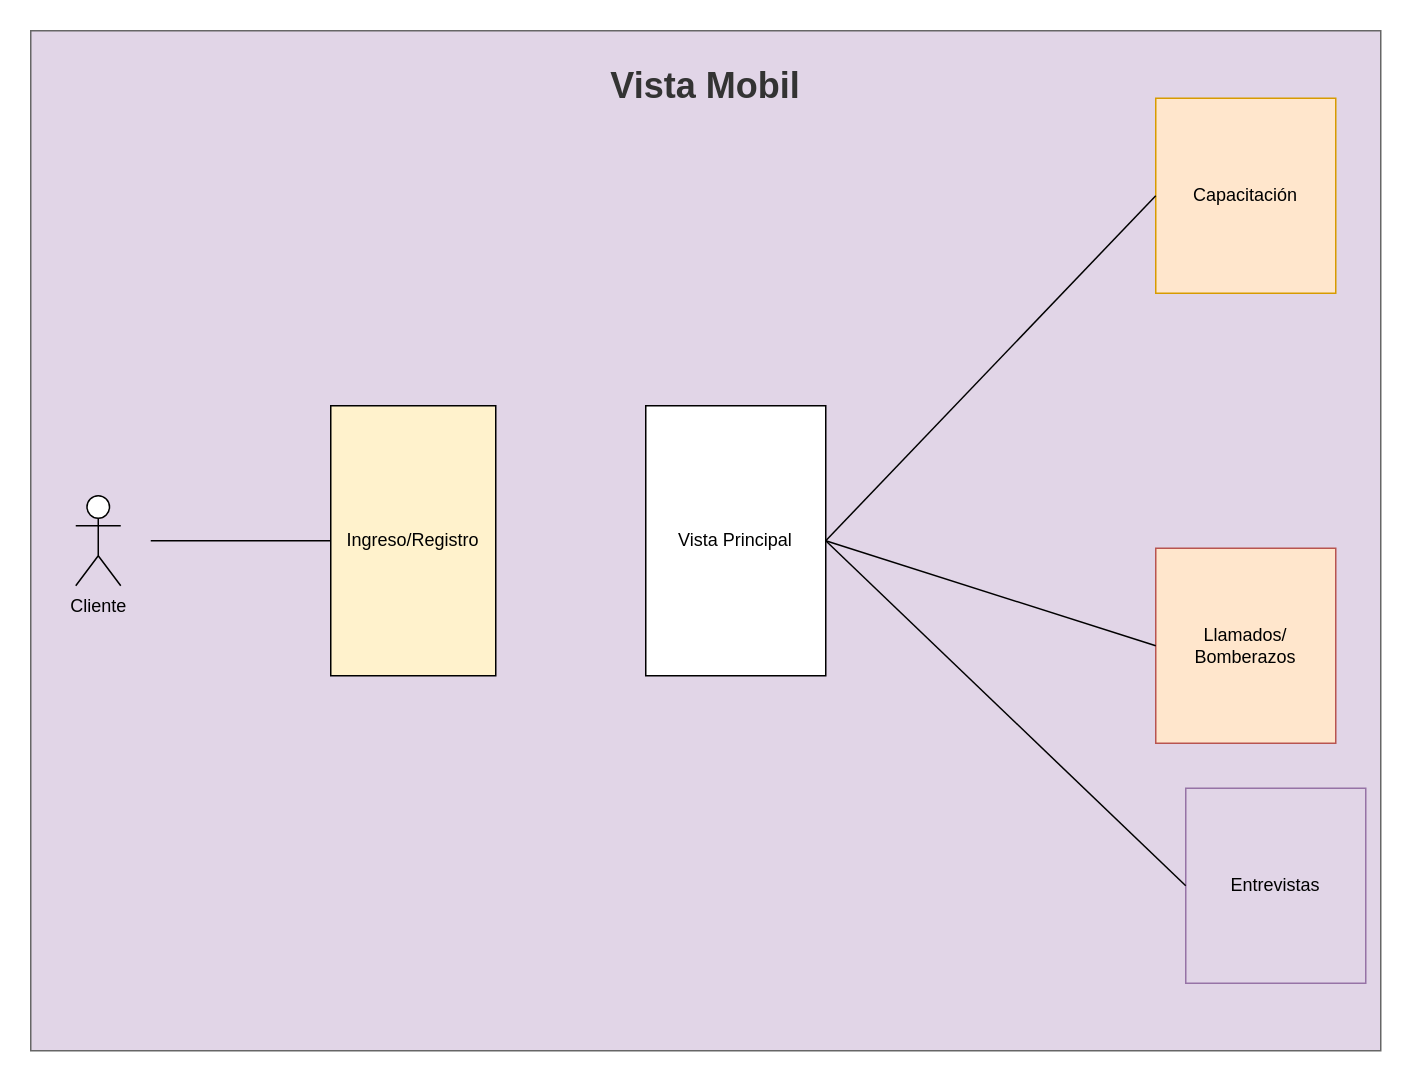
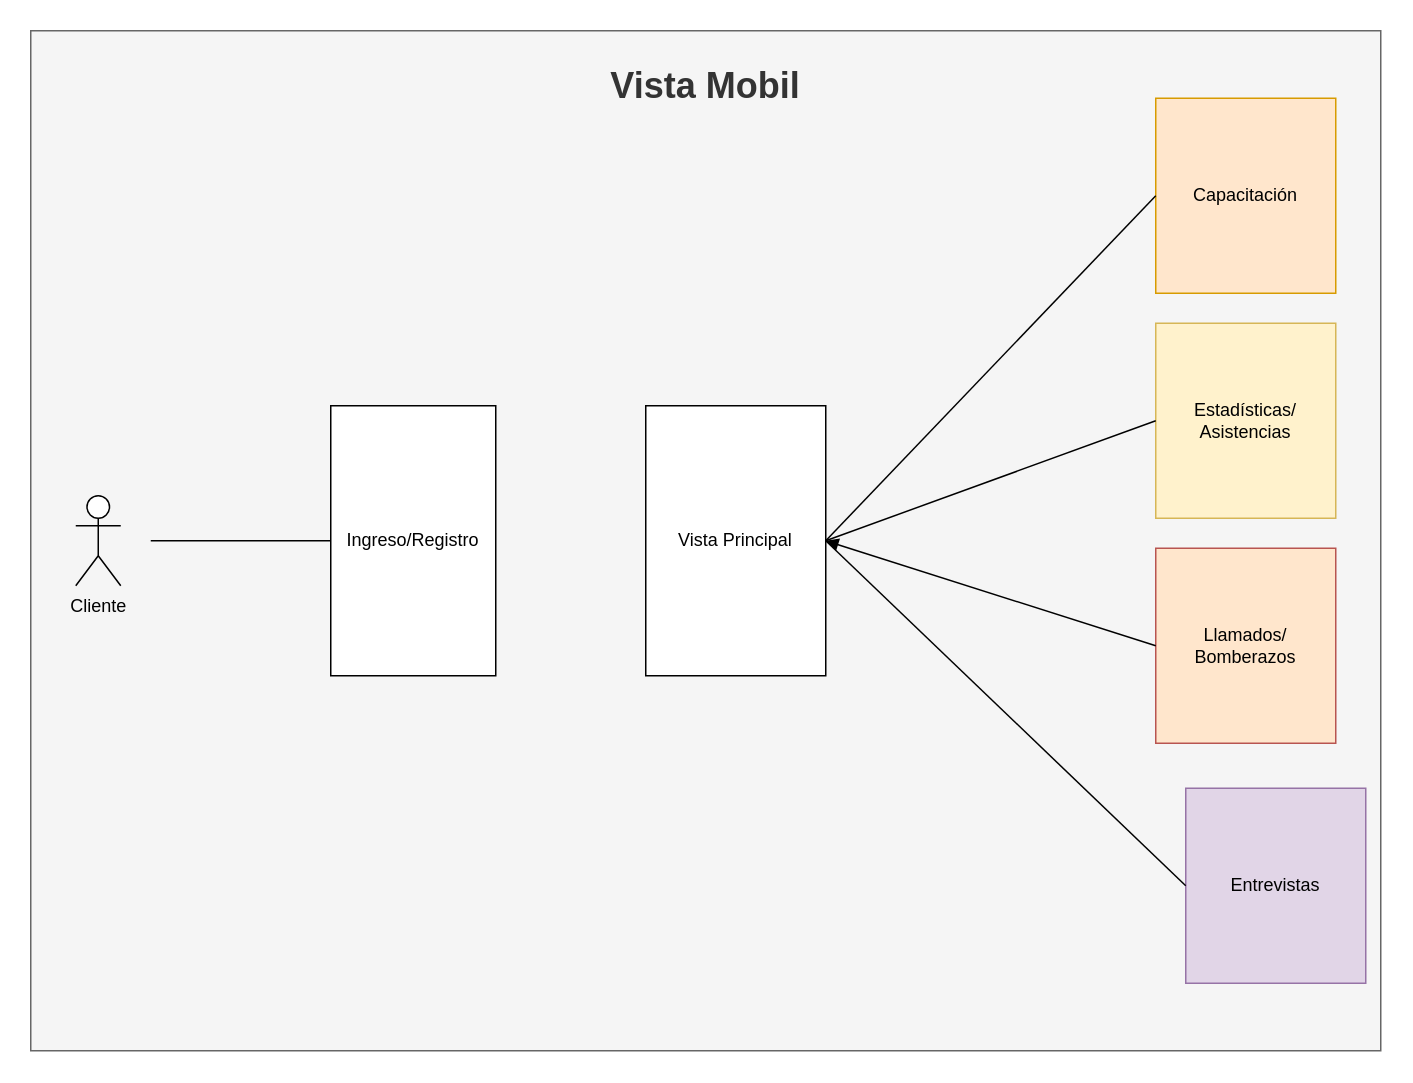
(706, 52) -> (706, 52)
none -> (1246, 421)
none -> (992, 480)
(413, 541) -> (413, 541)
(834, 543) -> (838, 545)
